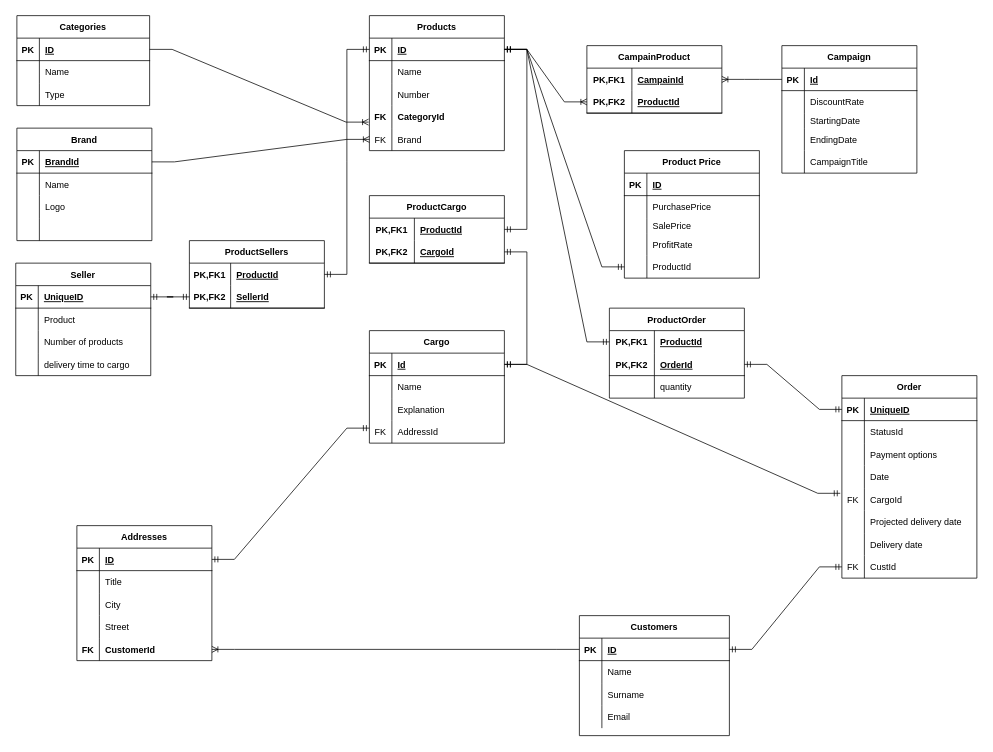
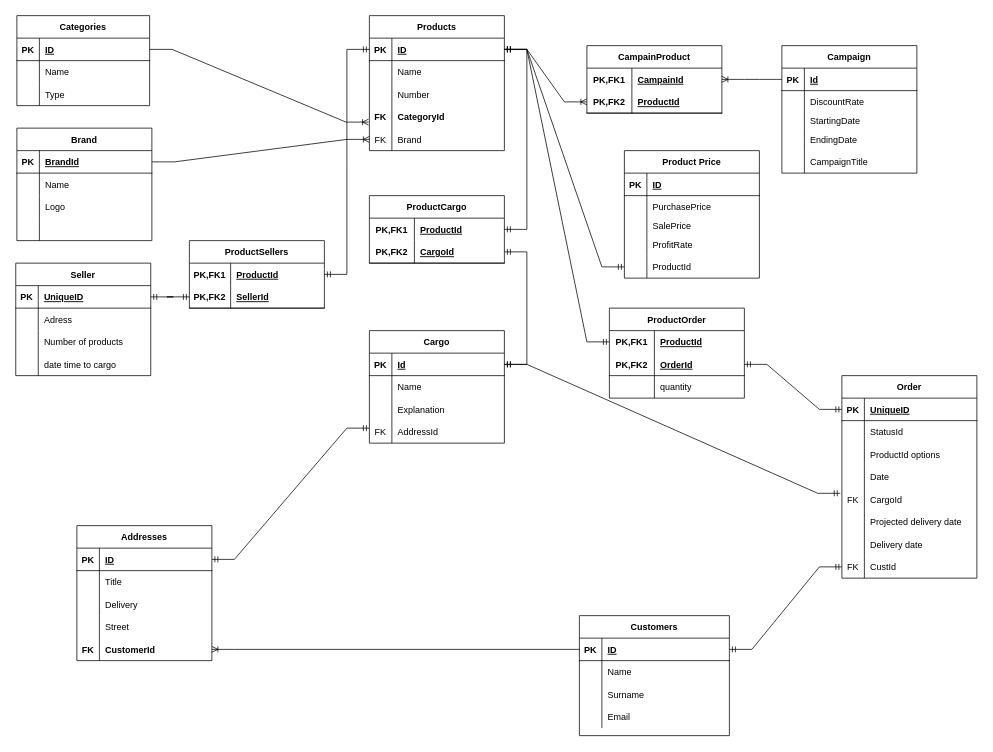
(62, 320) -> (59, 320)
(92, 365) -> (85, 365)
(905, 455) -> (911, 455)
(114, 605) -> (123, 605)
